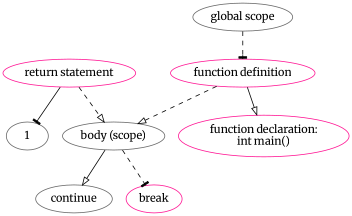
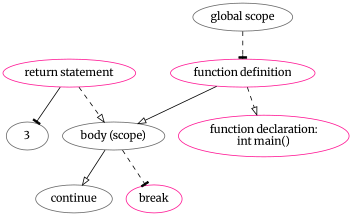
(251, 97) -> (251, 97)
(181, 103) -> (181, 103)
(27, 136) -> (27, 136)
